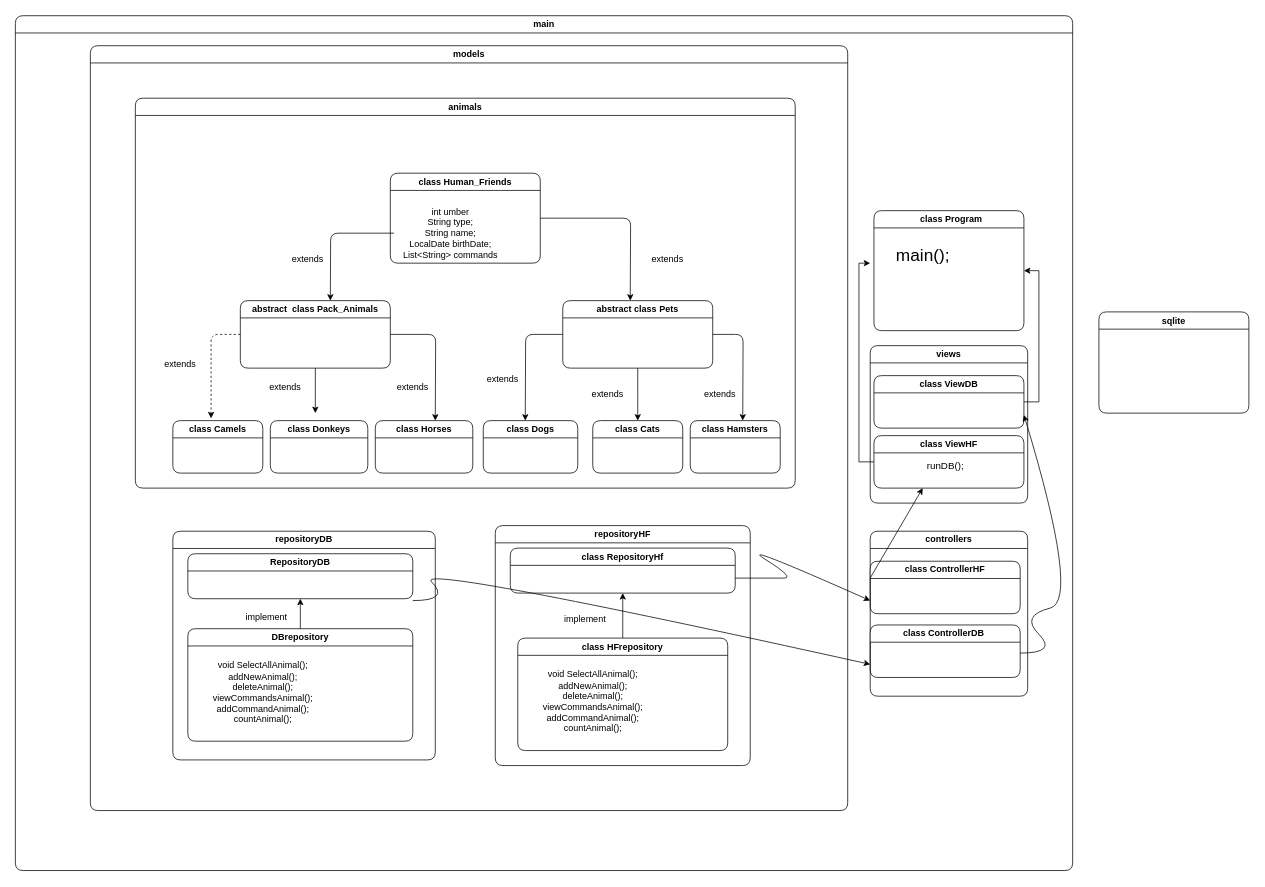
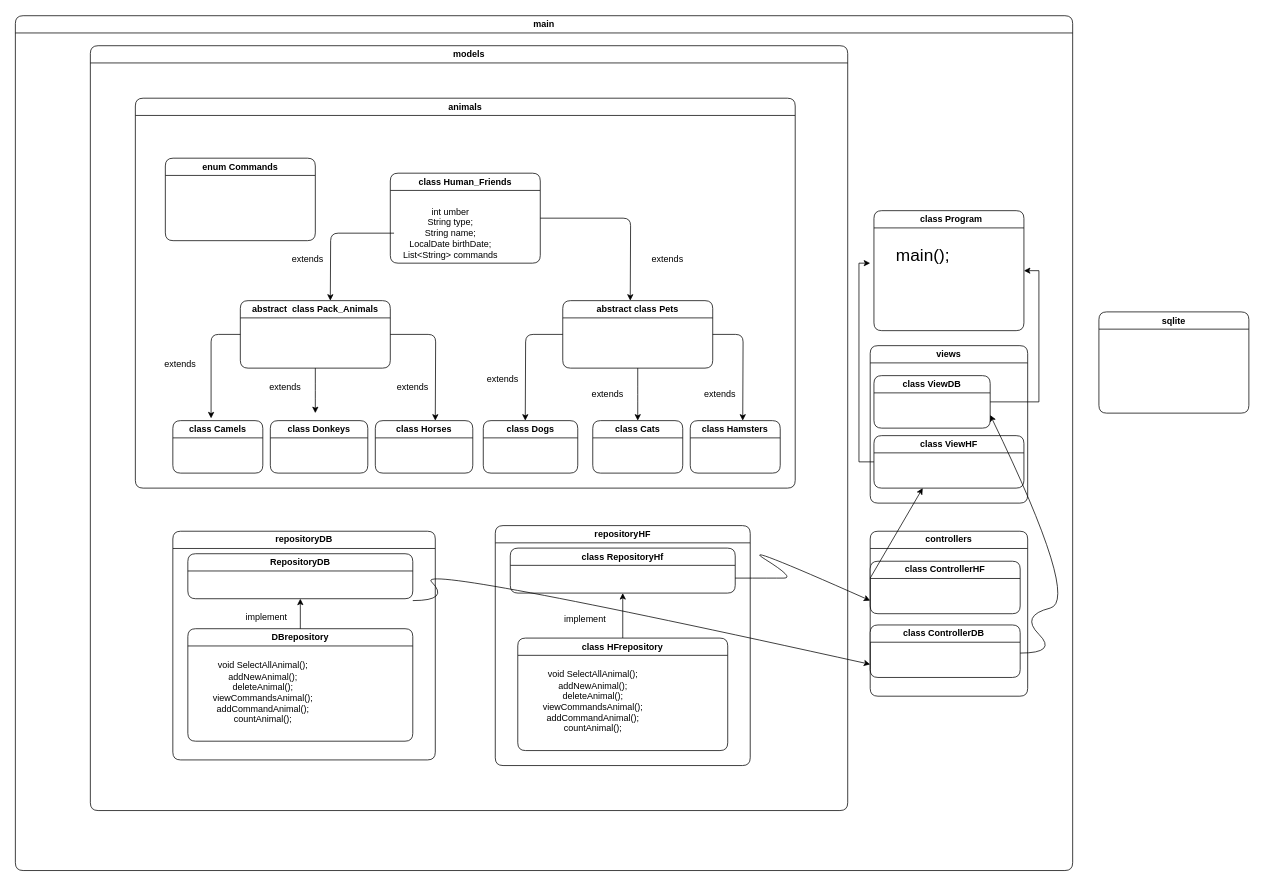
none -> (240, 199)
(211, 363) -> (211, 363)
(949, 402) -> (932, 402)
(945, 465) -> none
